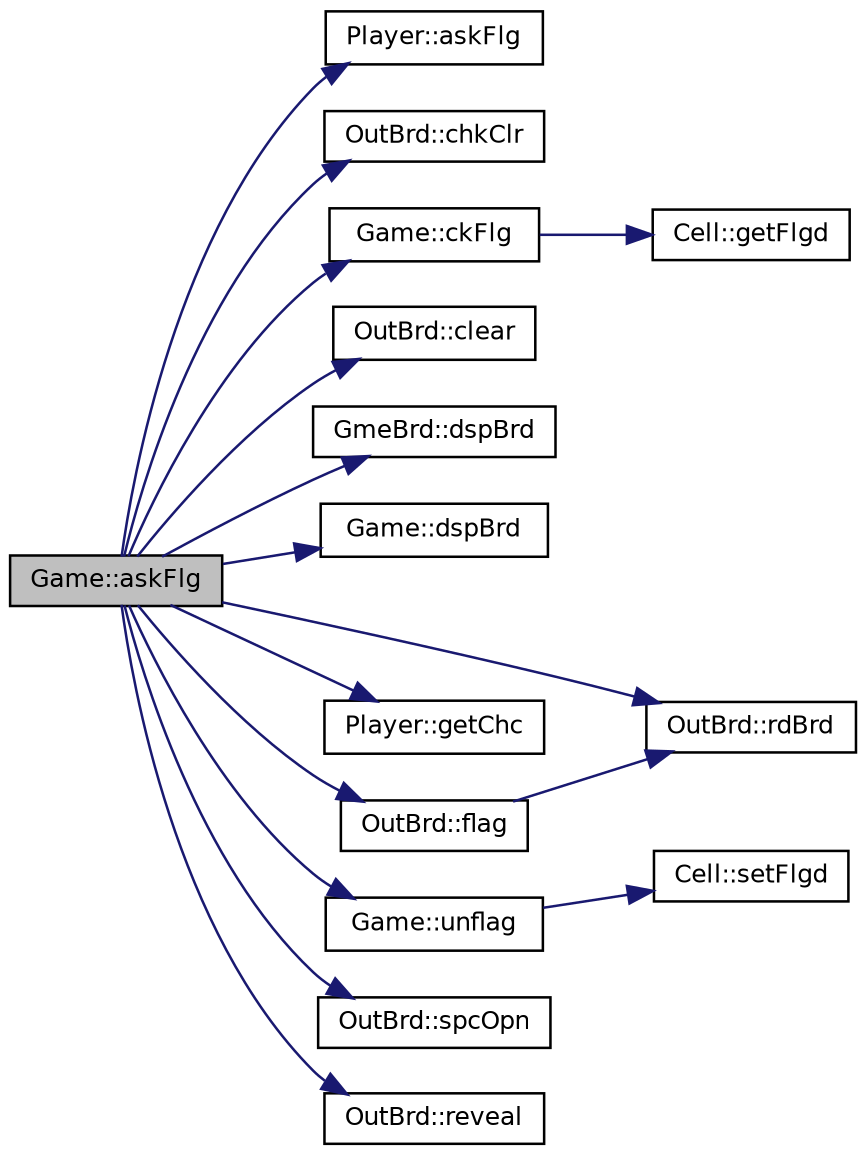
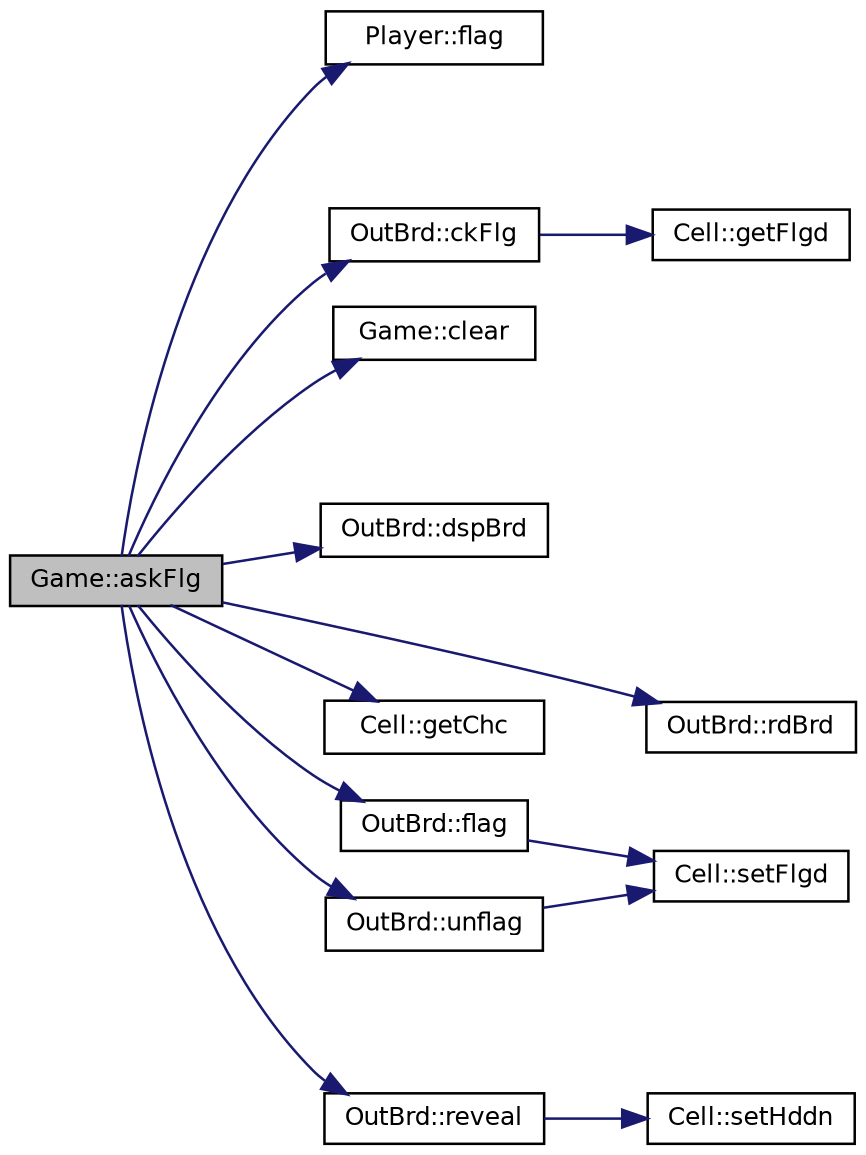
(434, 38) -> (434, 38)
(434, 136) -> none
(434, 235) -> (434, 235)
(434, 333) -> (434, 333)
(434, 432) -> none
(434, 530) -> (434, 530)
(434, 727) -> (434, 727)
(580, 780) -> (578, 849)
(434, 924) -> (434, 924)
(434, 1023) -> none
none -> (751, 1119)
